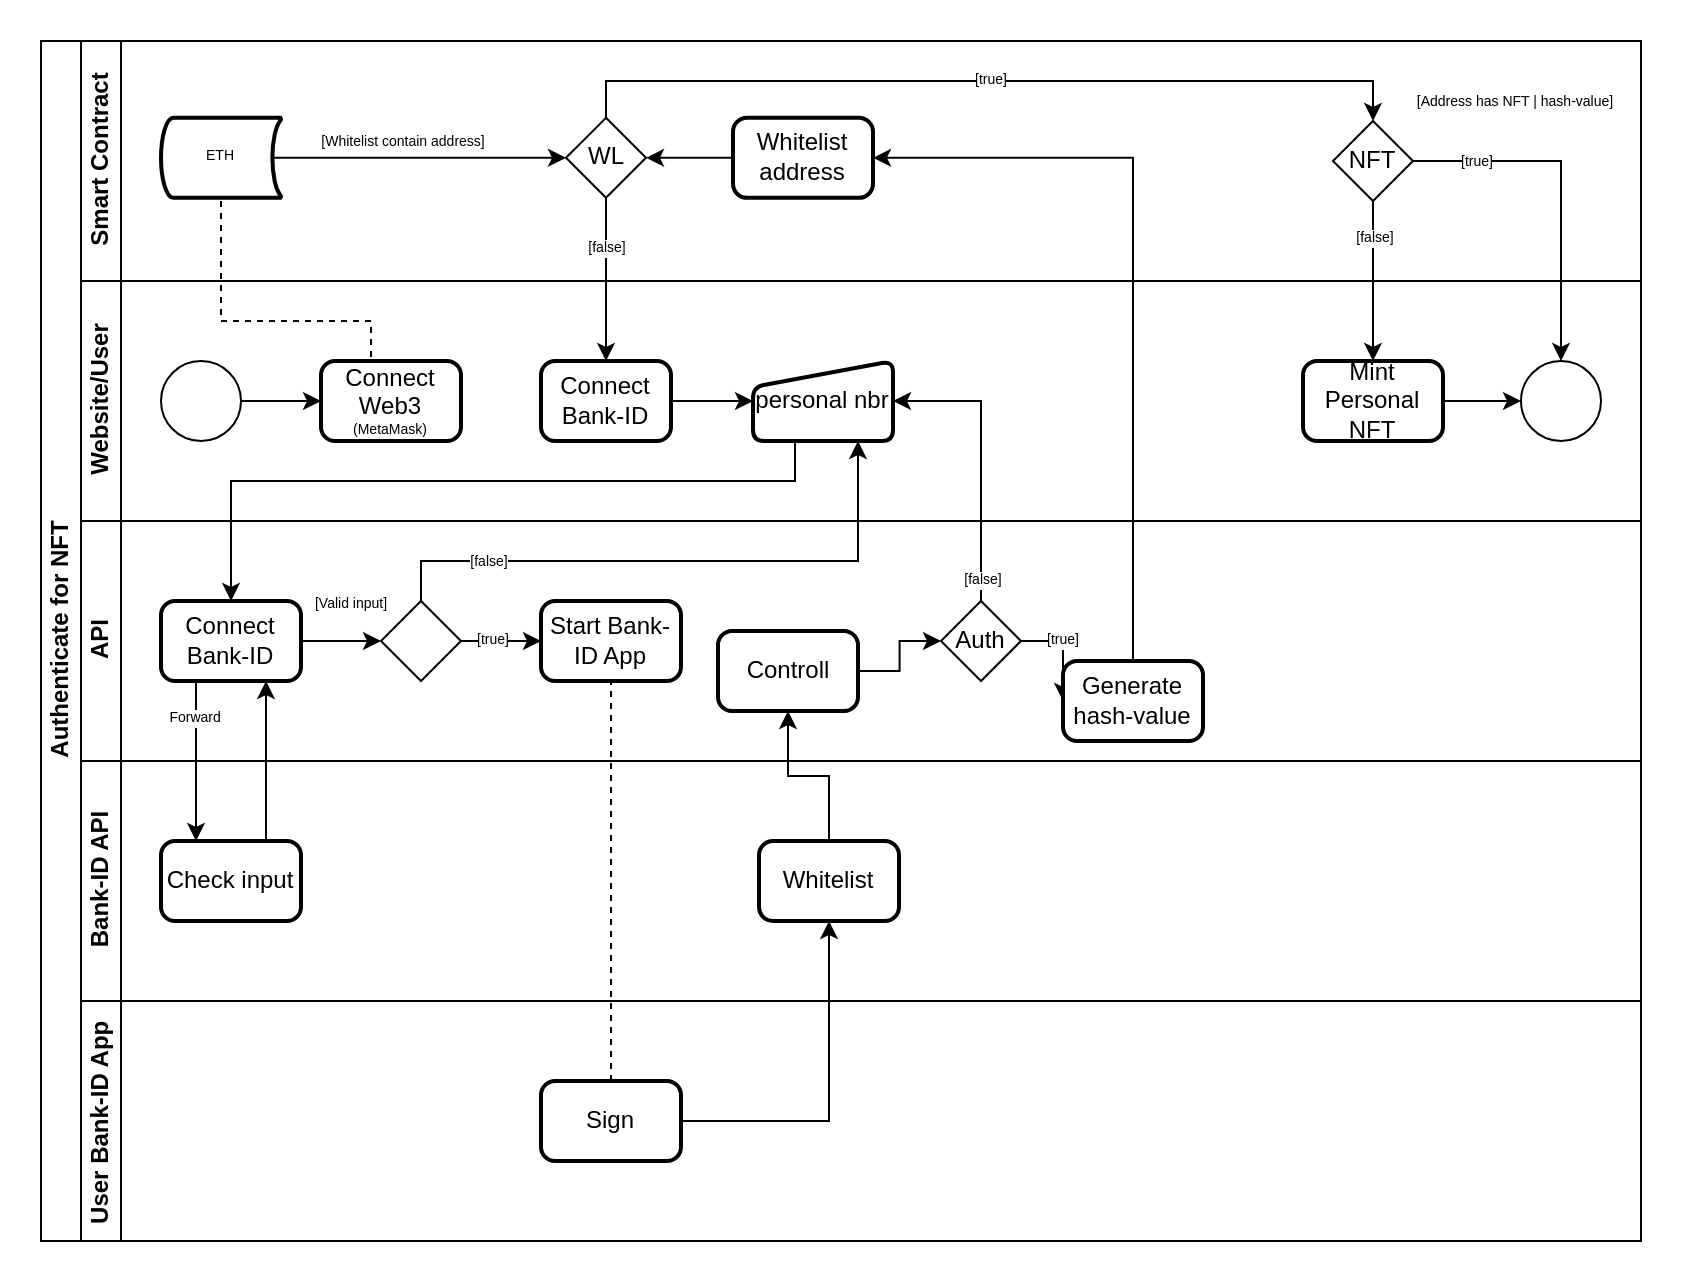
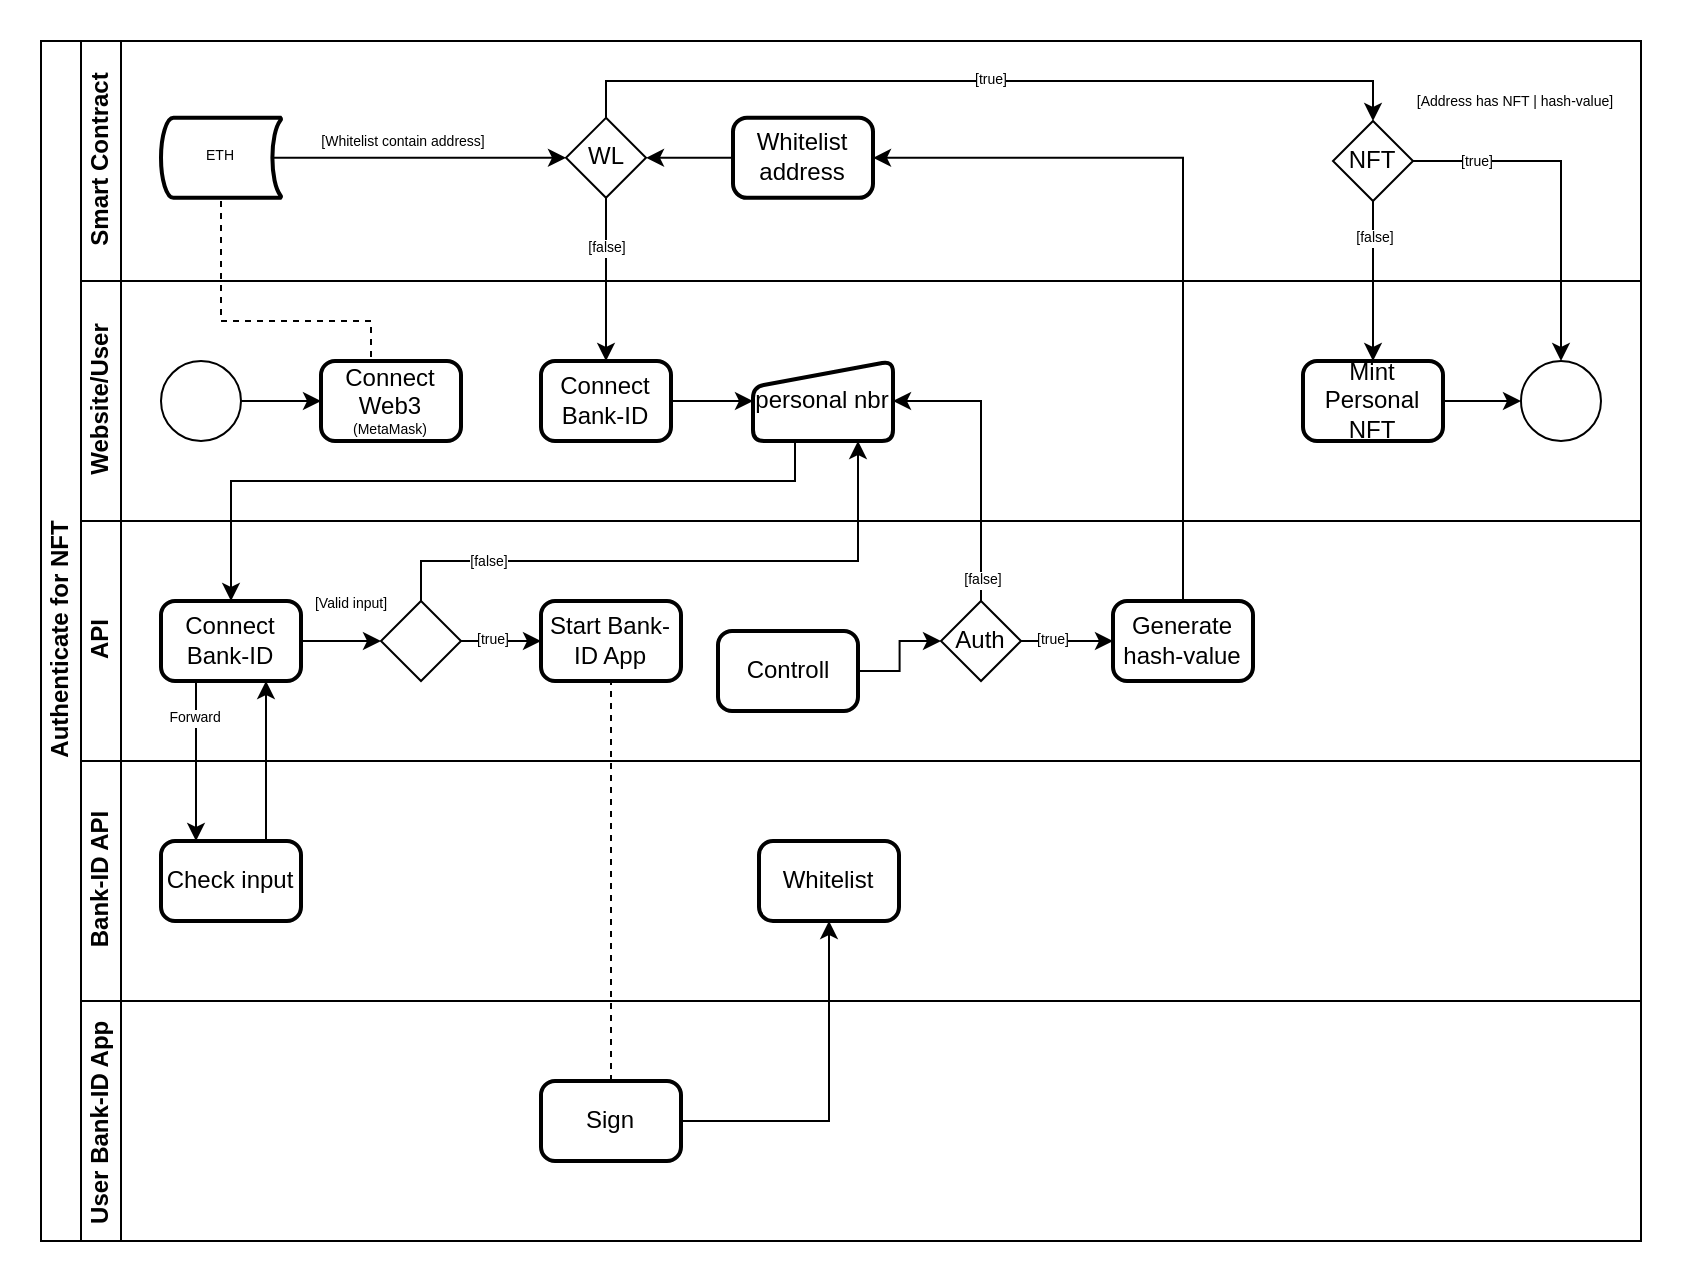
(1133, 701) -> (1183, 641)
(829, 782) -> none
